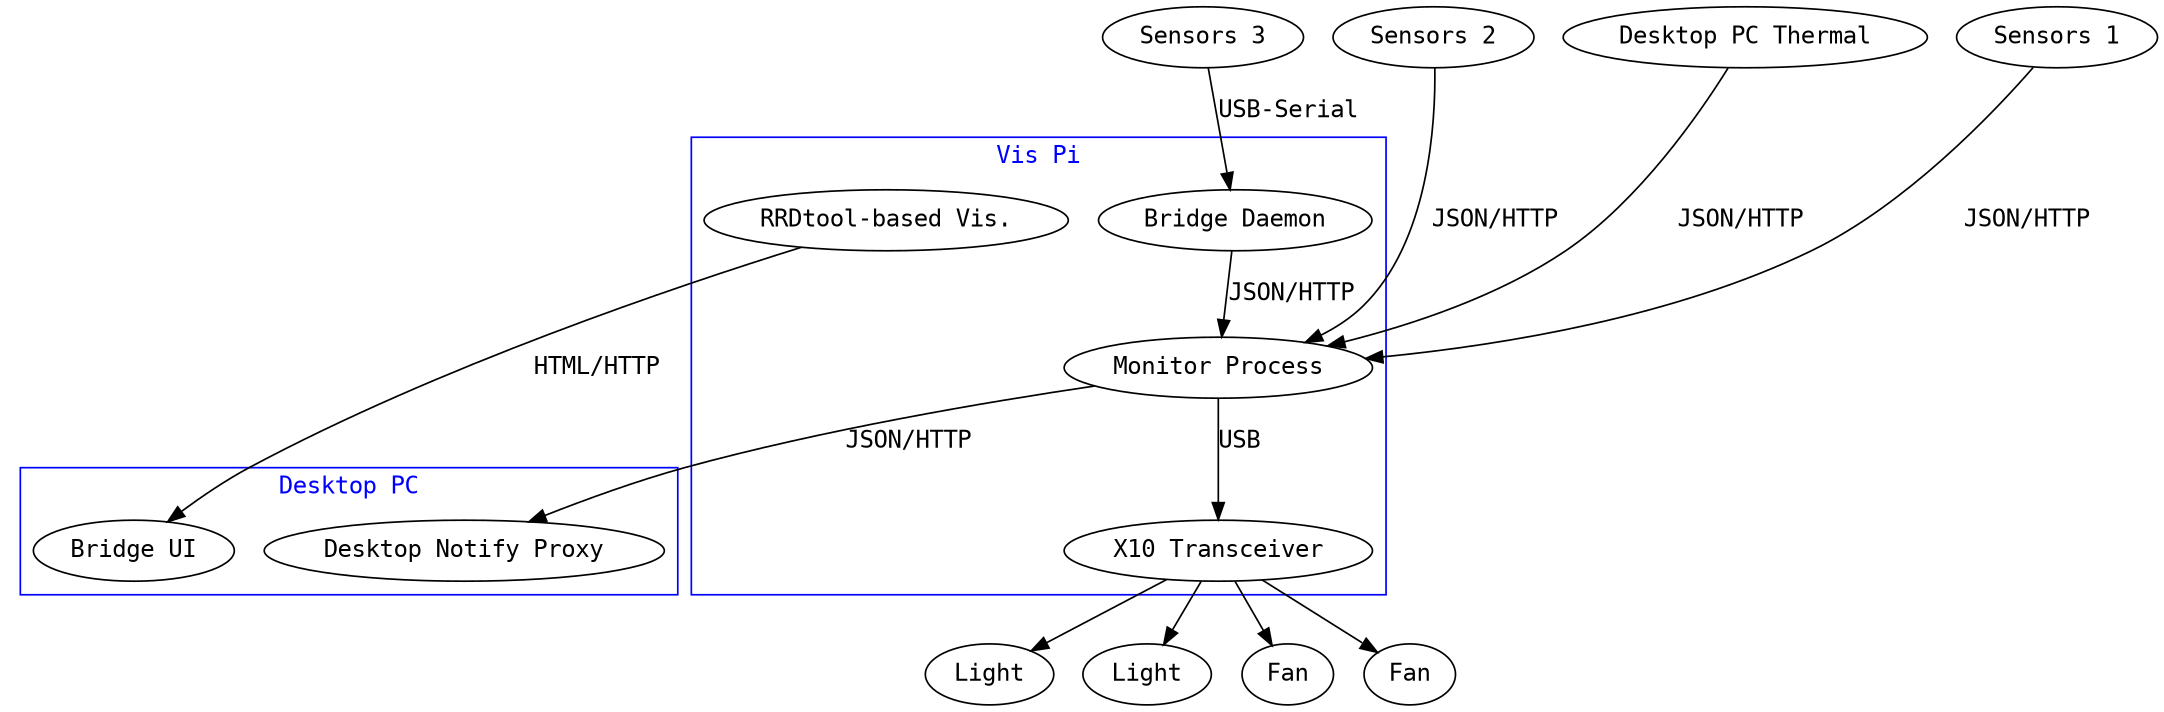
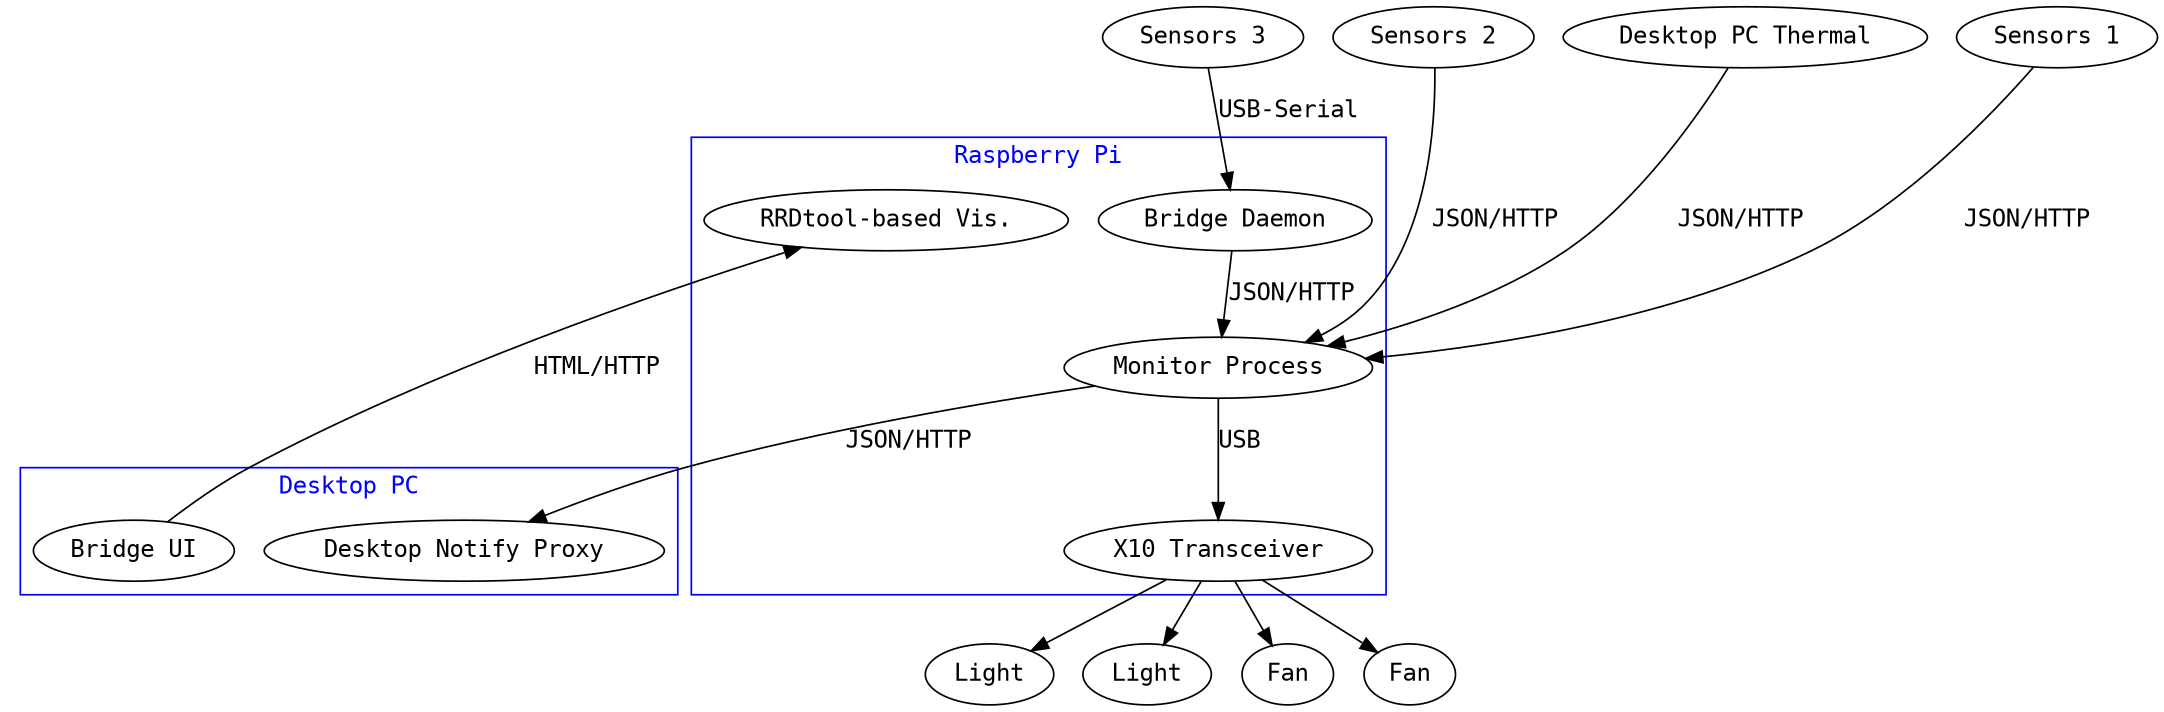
(1039, 157) -> (1039, 157)
(483, 360) -> (467, 367)
